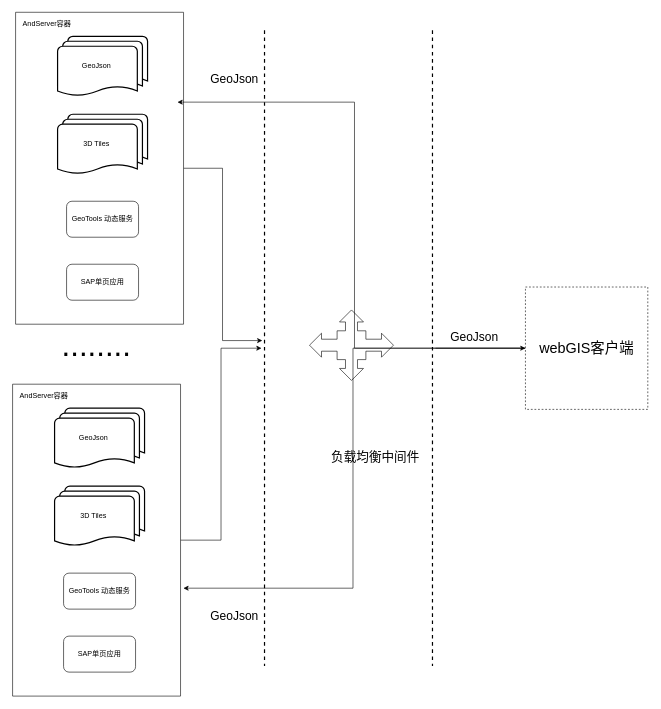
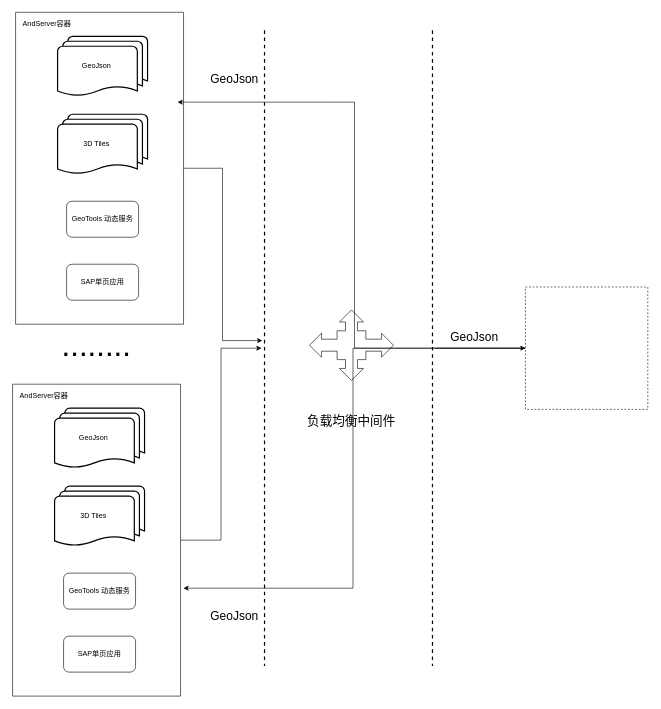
(587, 348) -> none
(375, 456) -> (351, 420)
